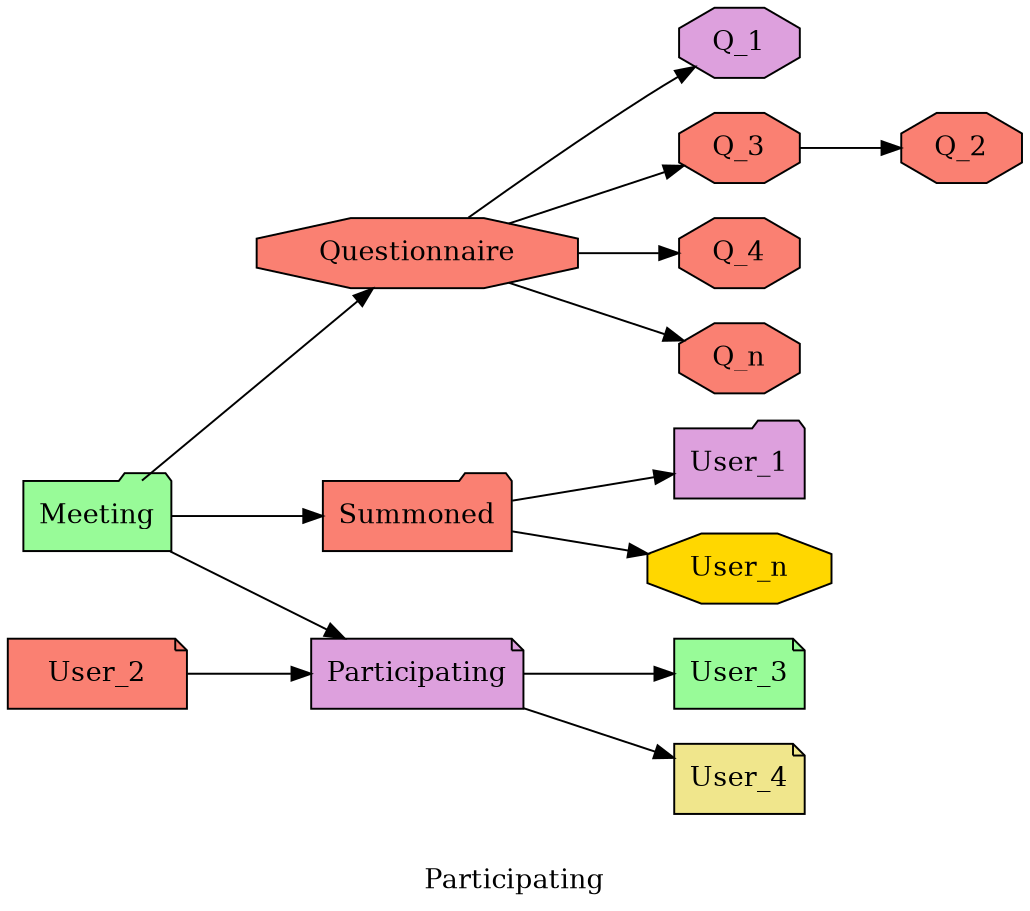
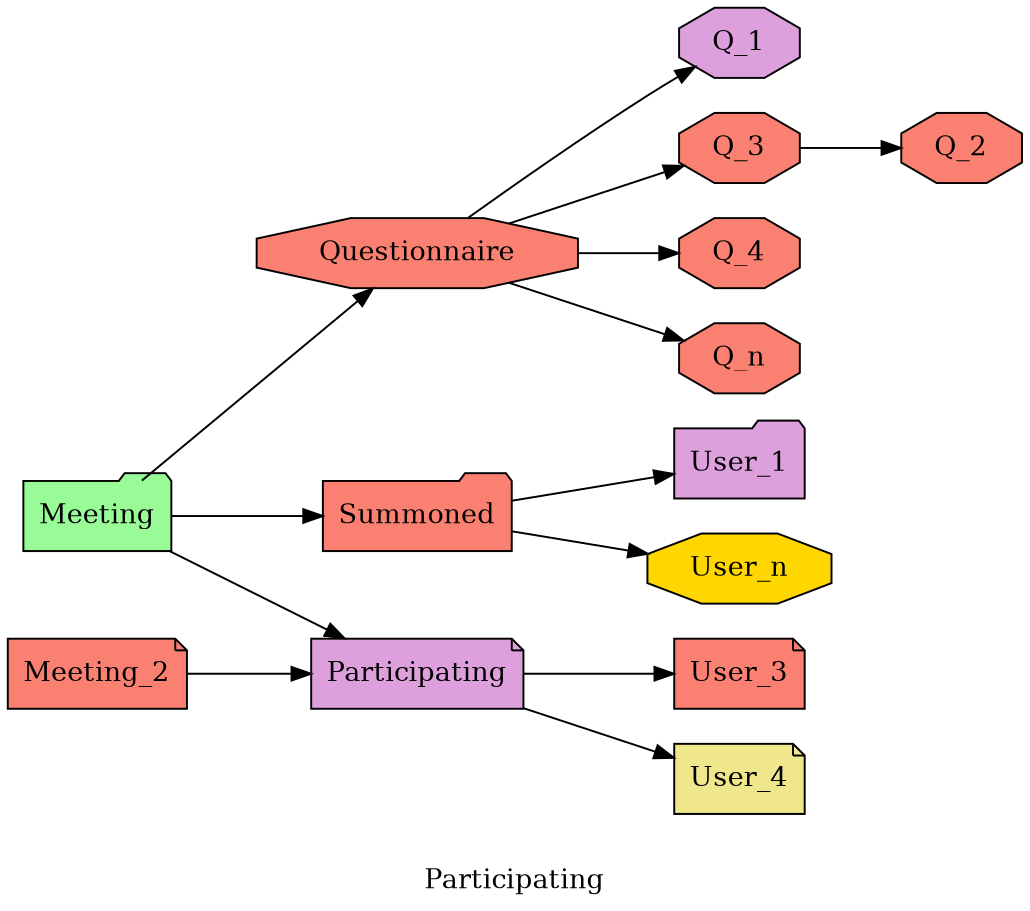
(97, 674) -> (97, 674)
(739, 674) -> (739, 674)
